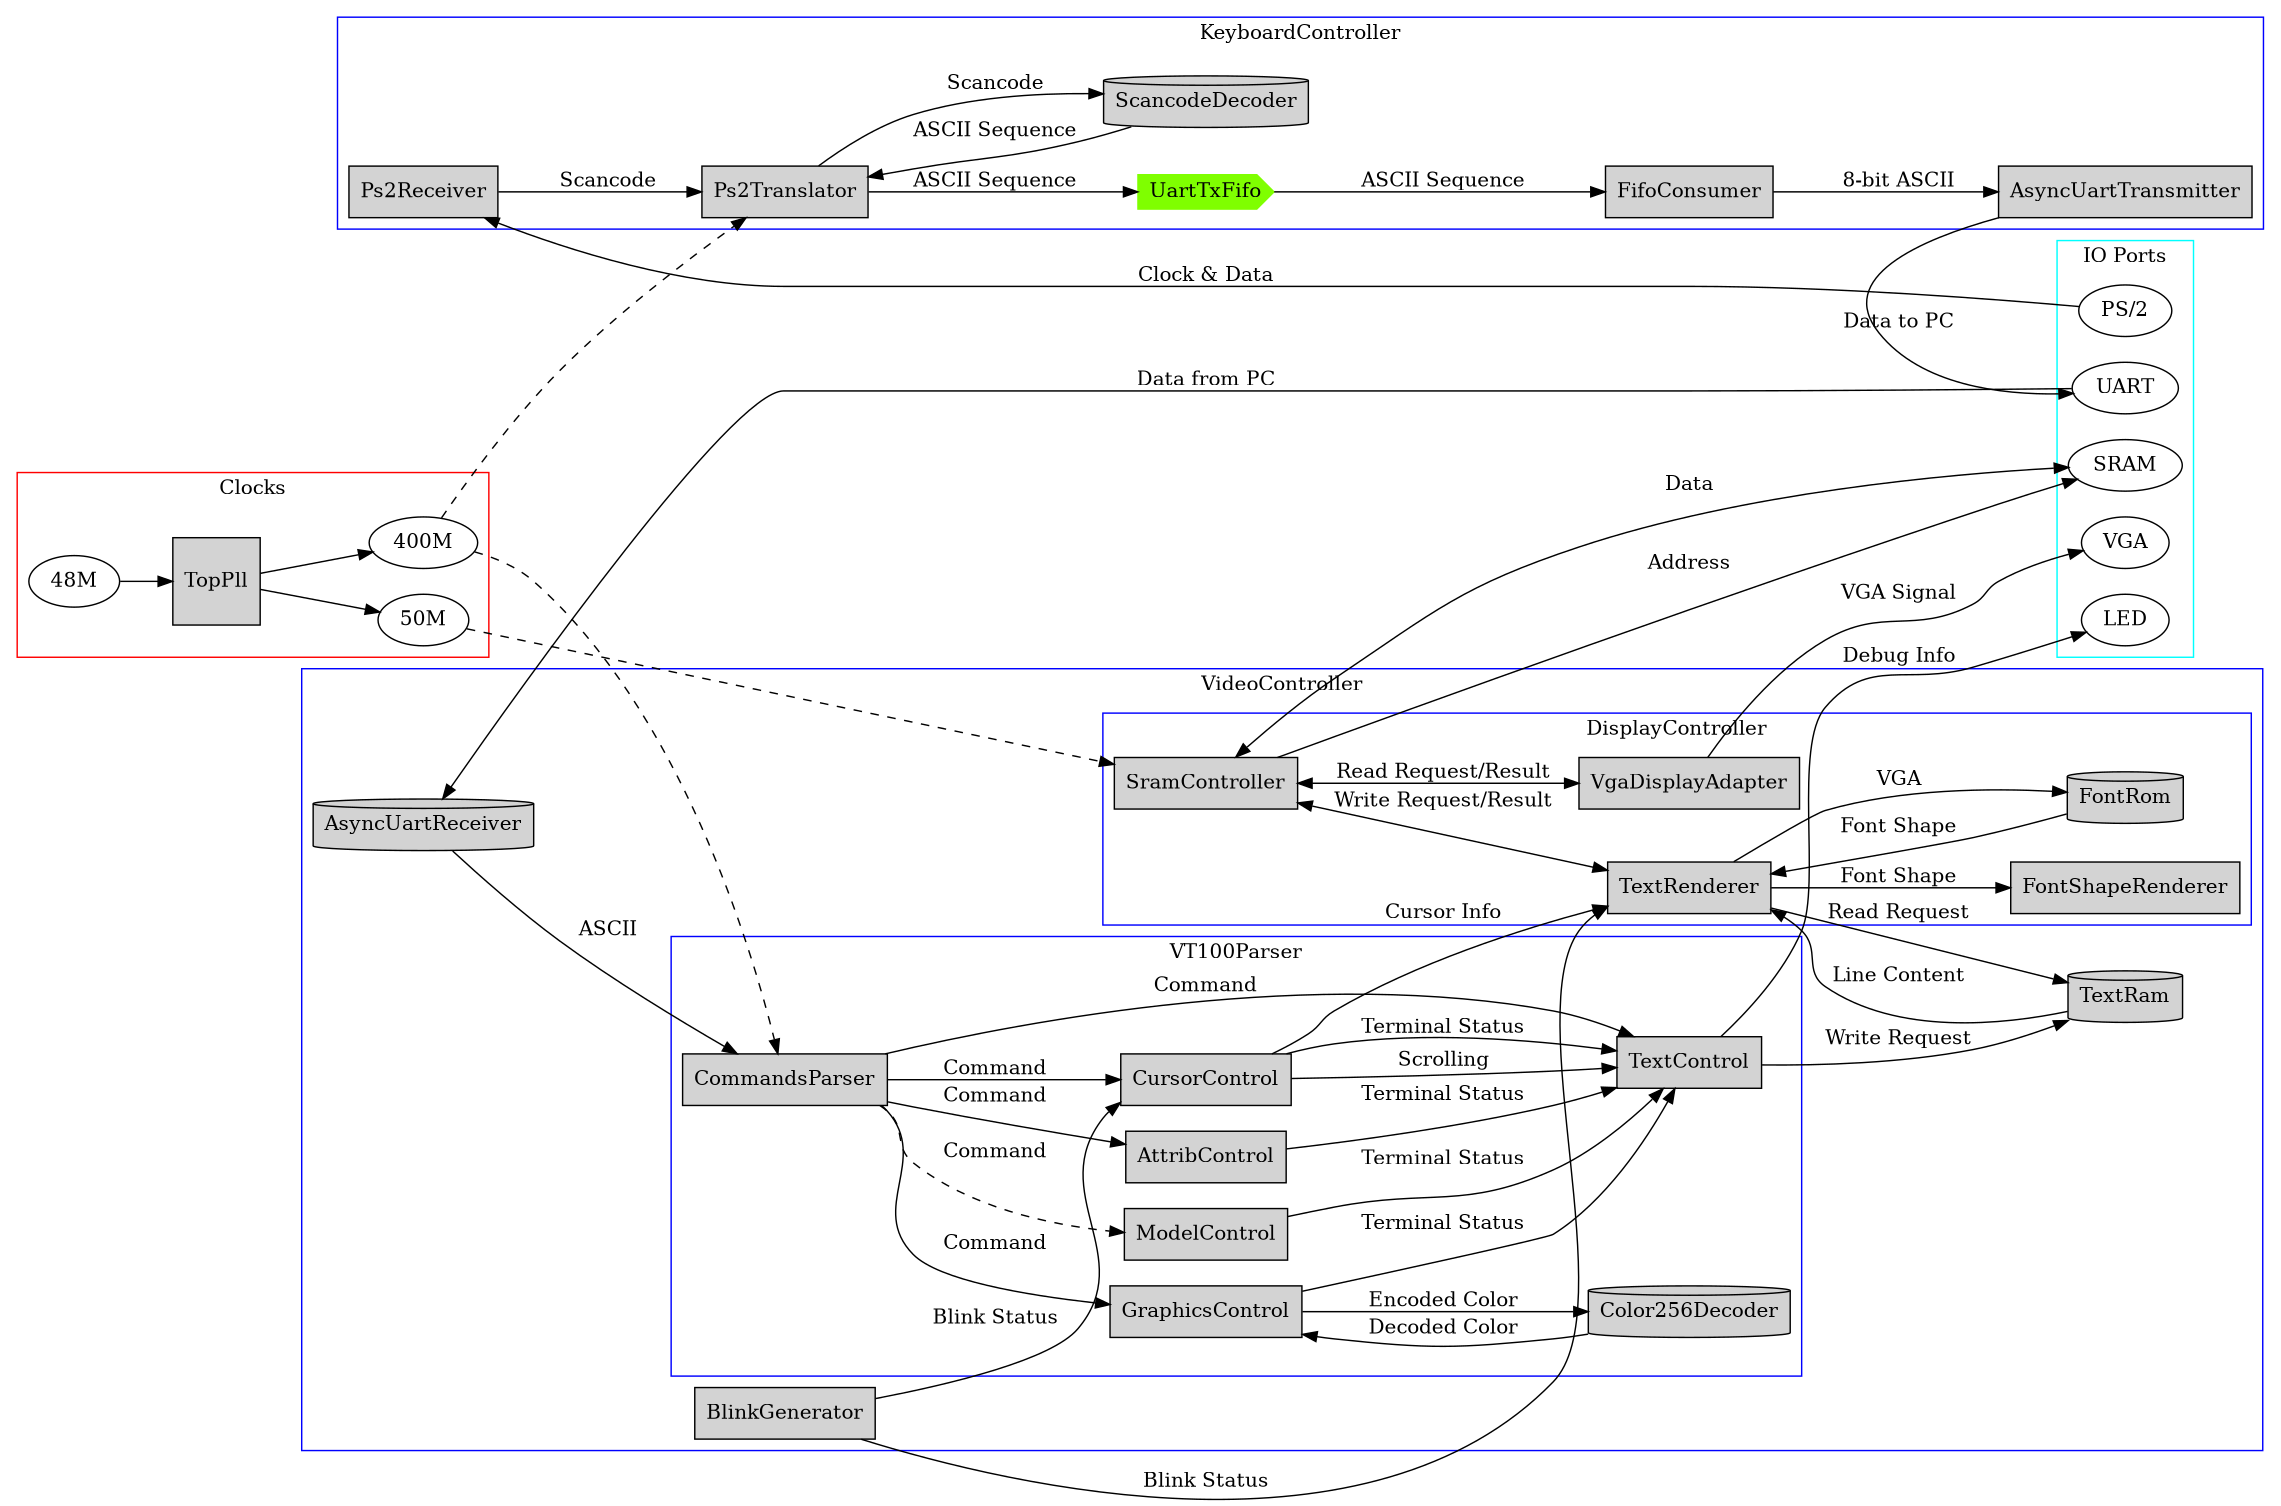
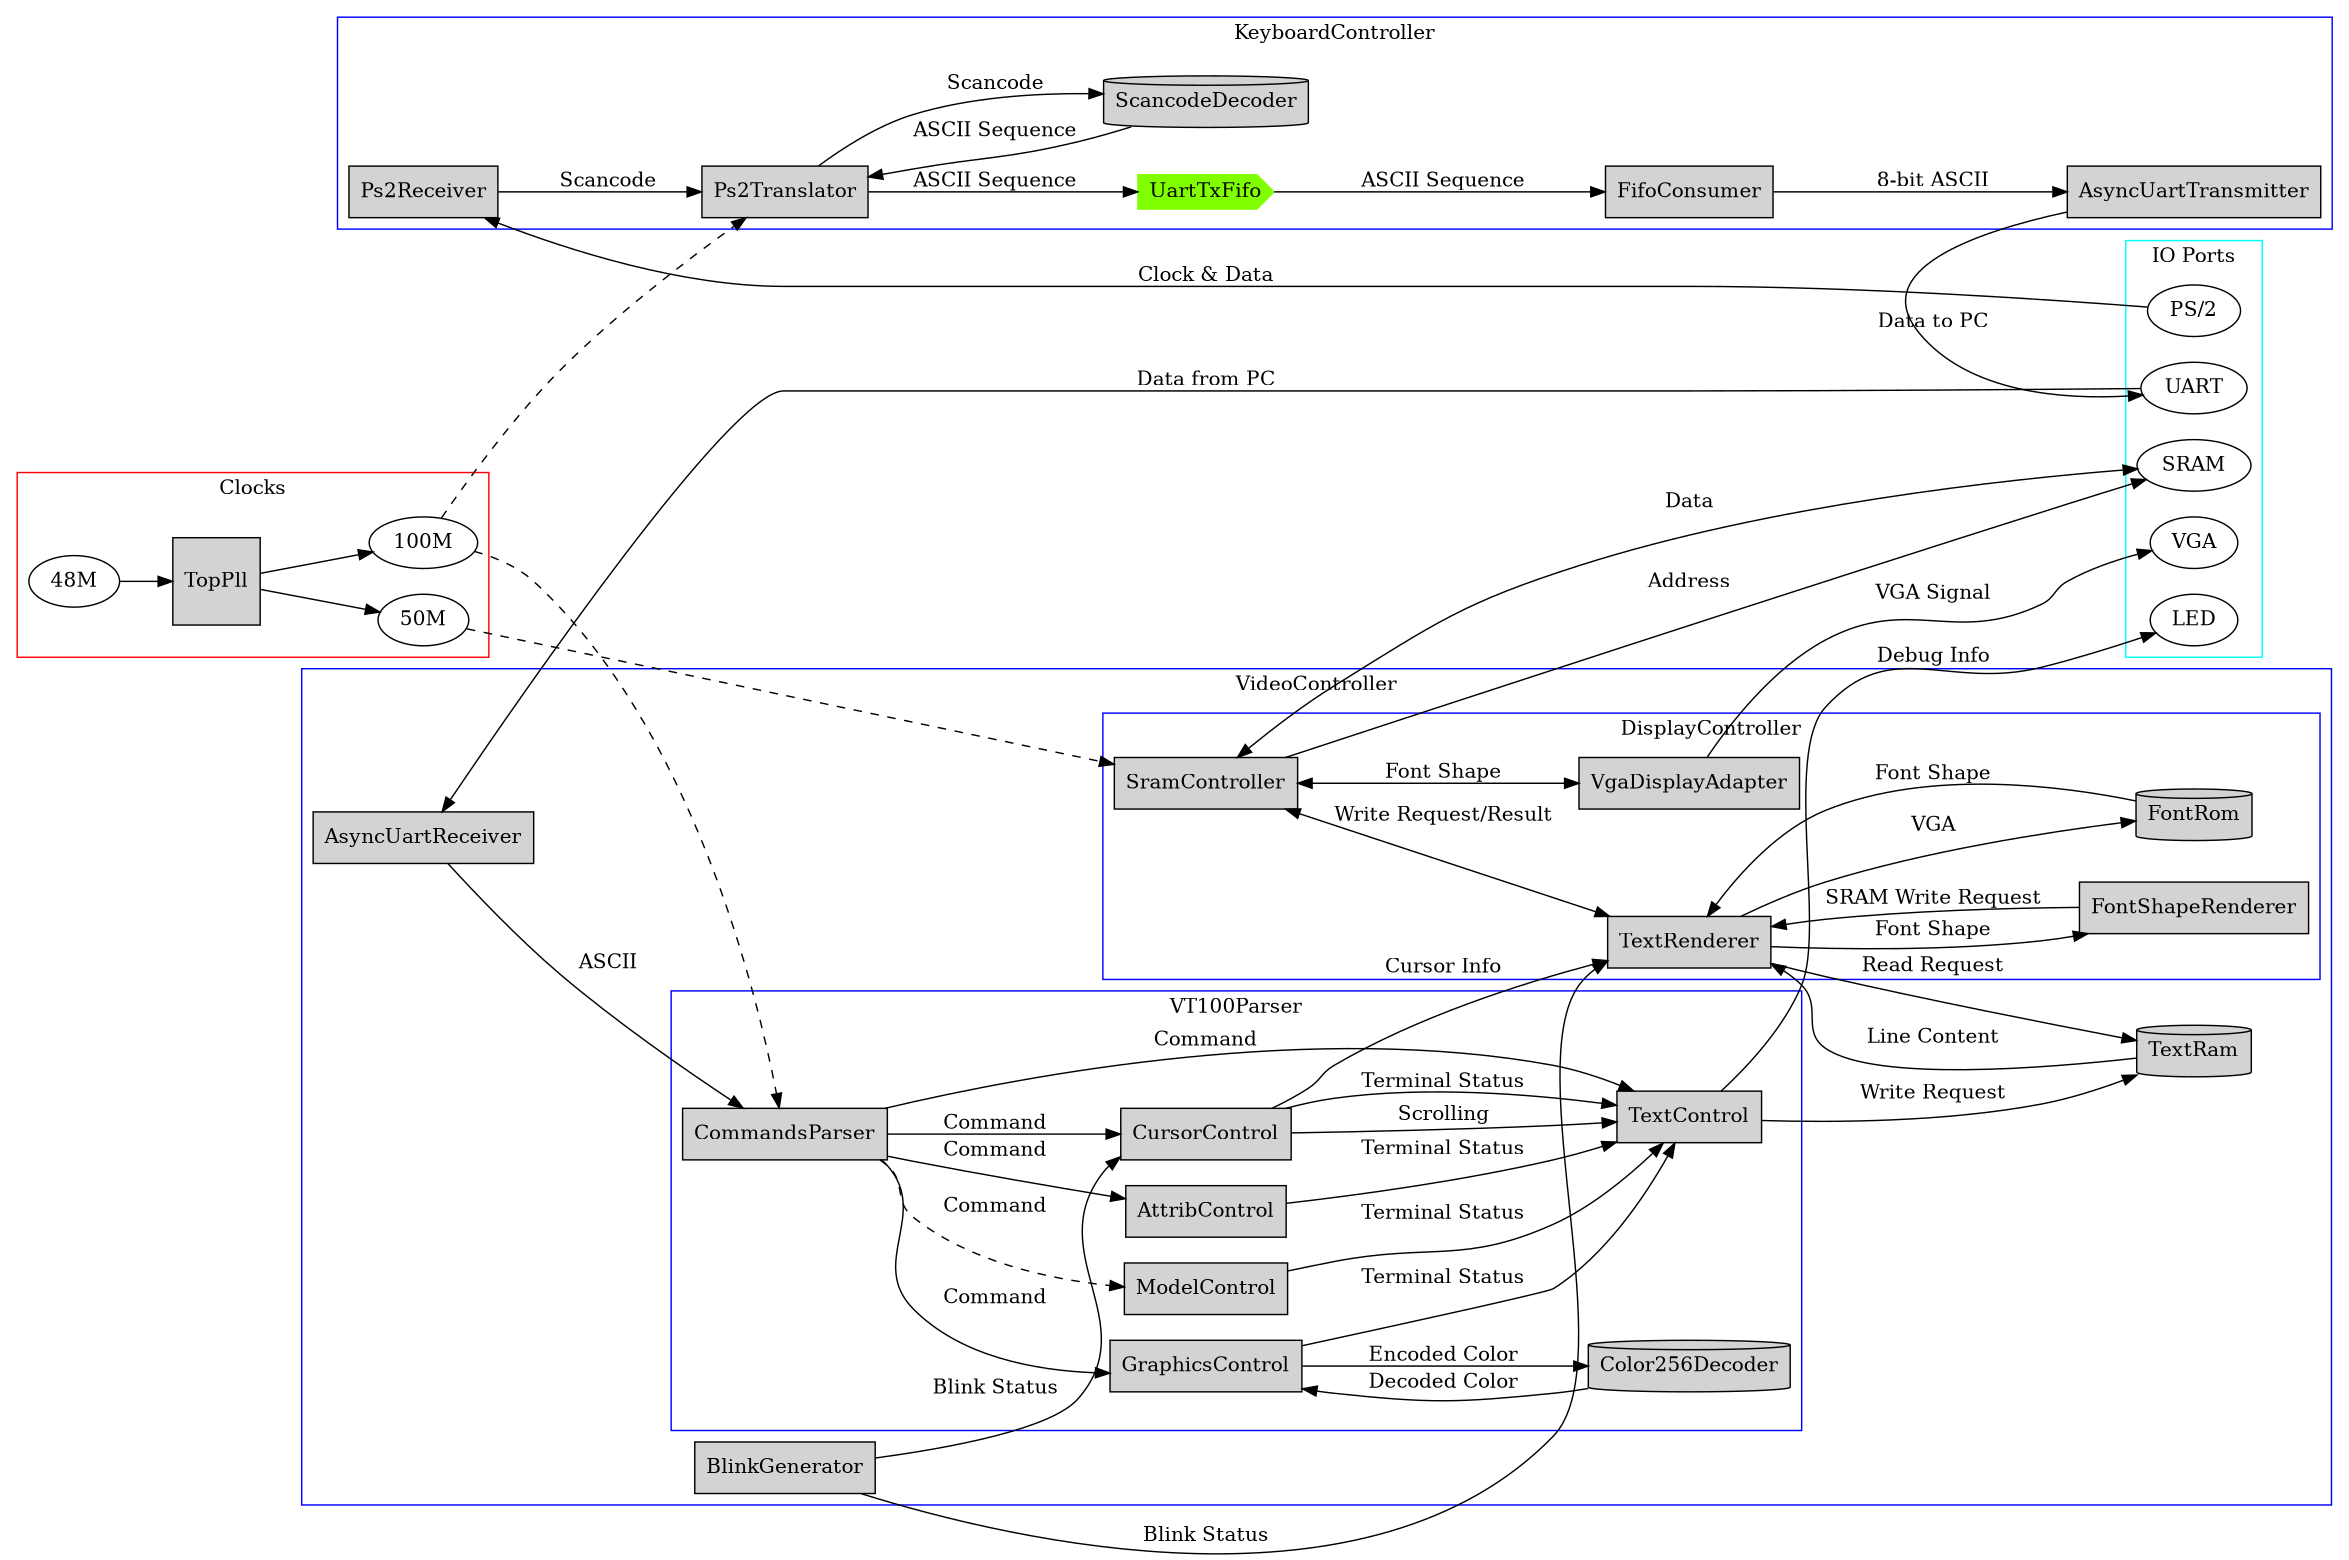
(423, 543) -> (423, 543)
(1444, 773) -> (1444, 773)
(423, 825) -> (423, 838)
none -> (1932, 912)
